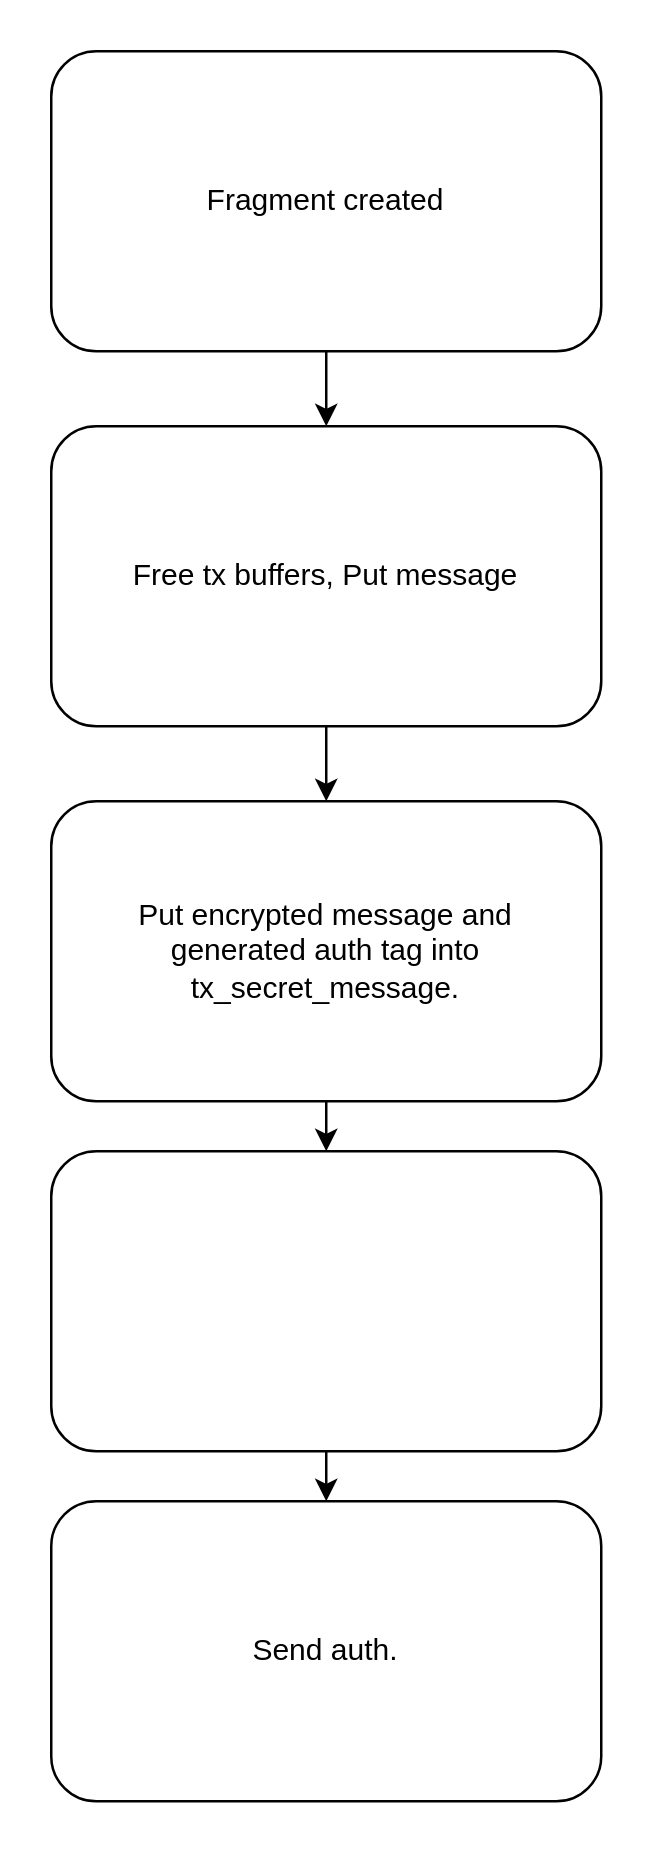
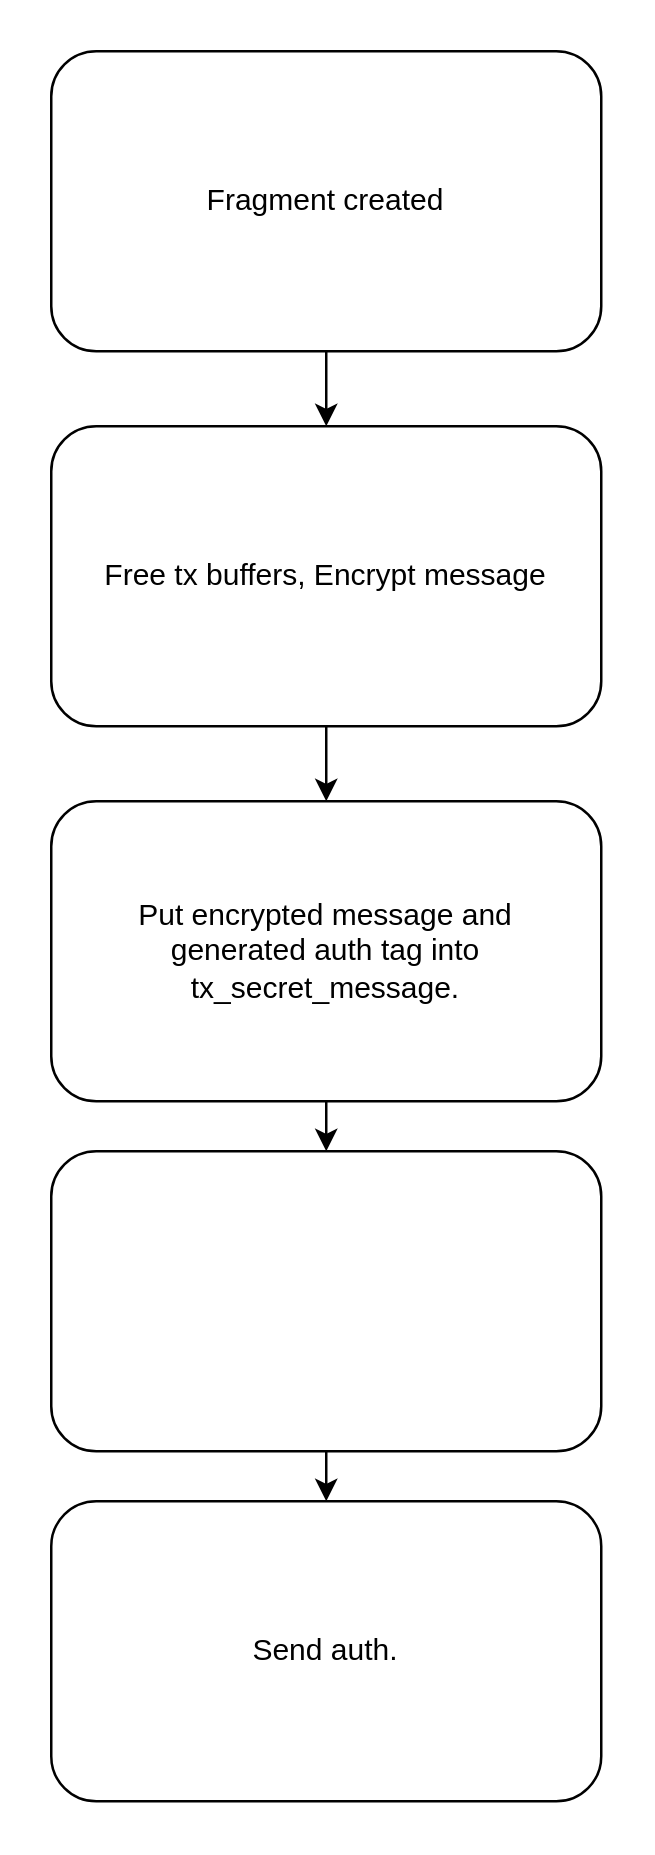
(326, 576) -> (326, 576)
